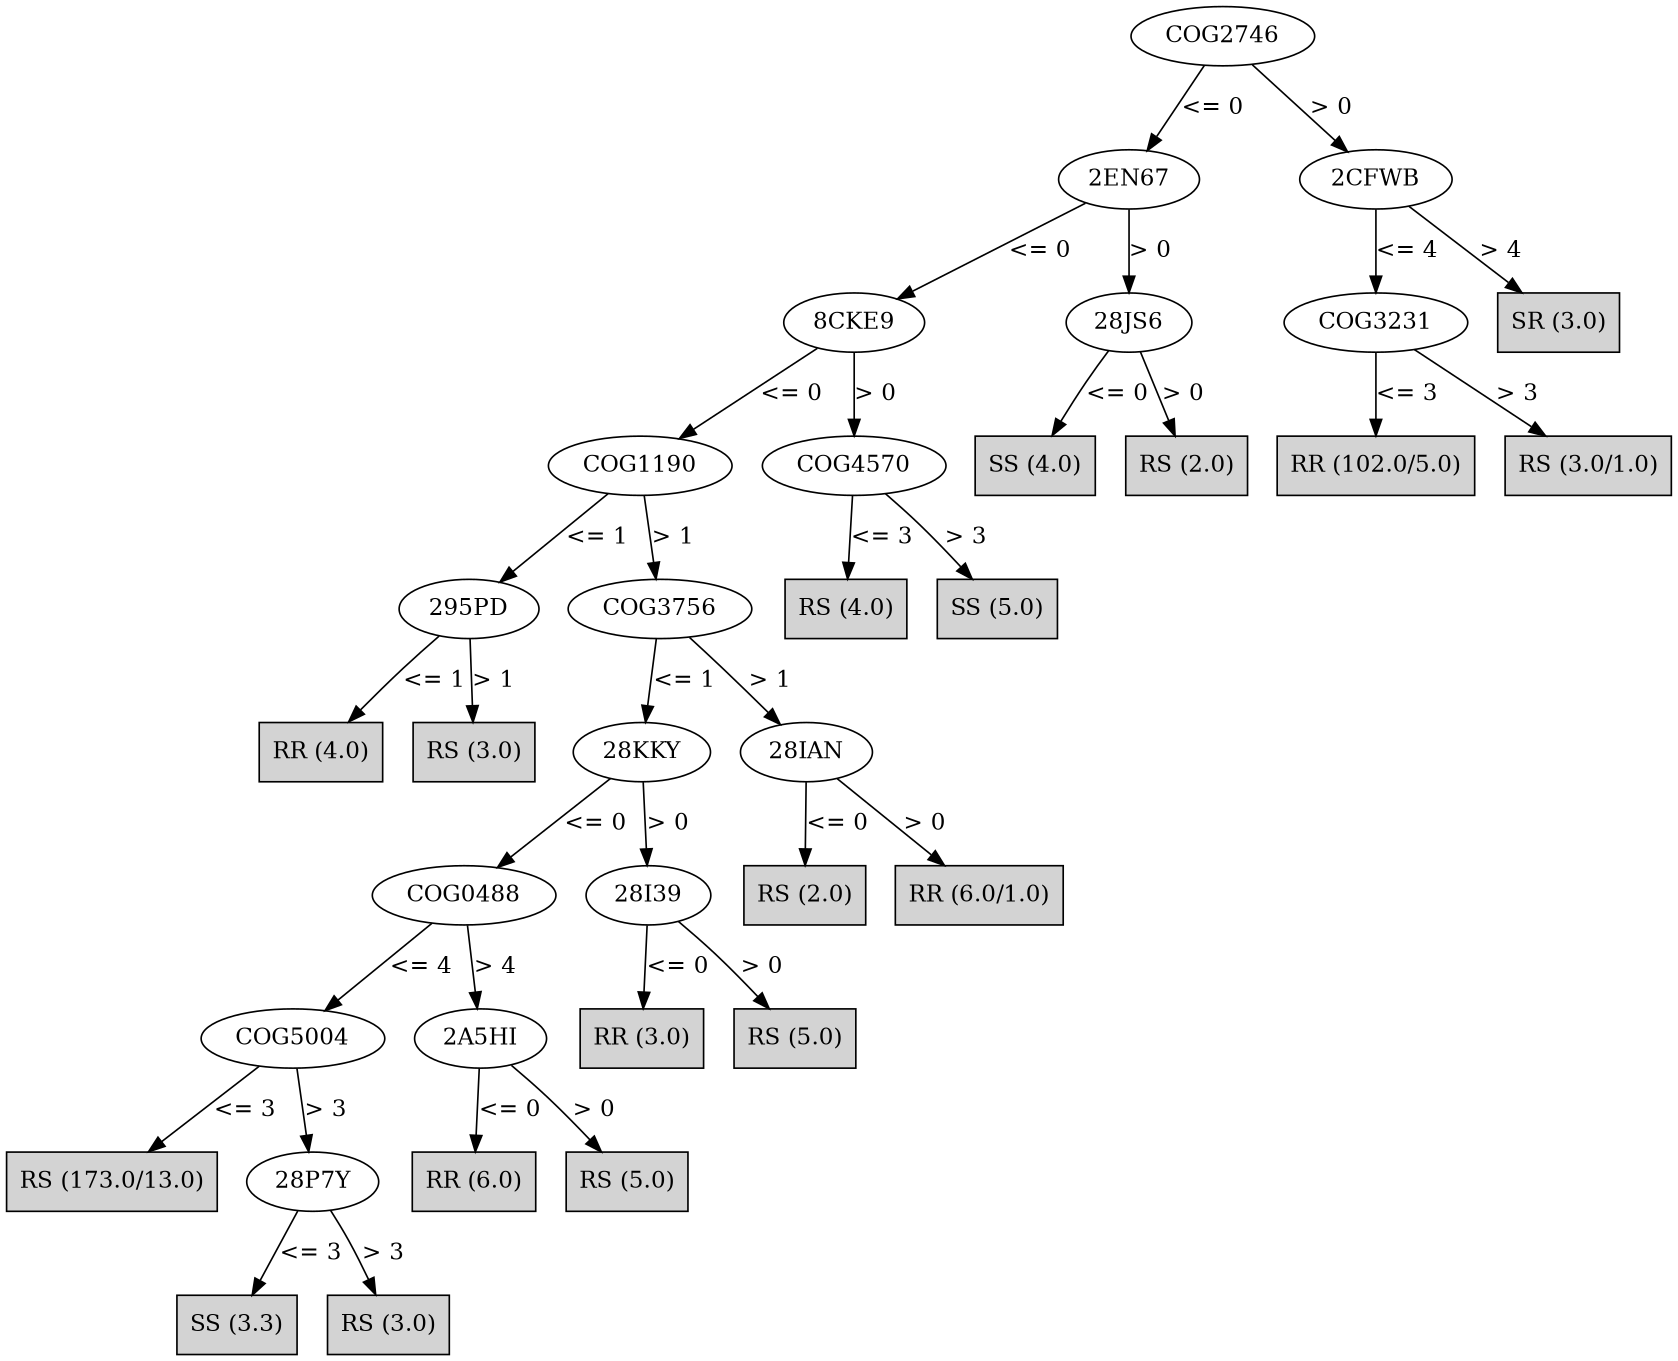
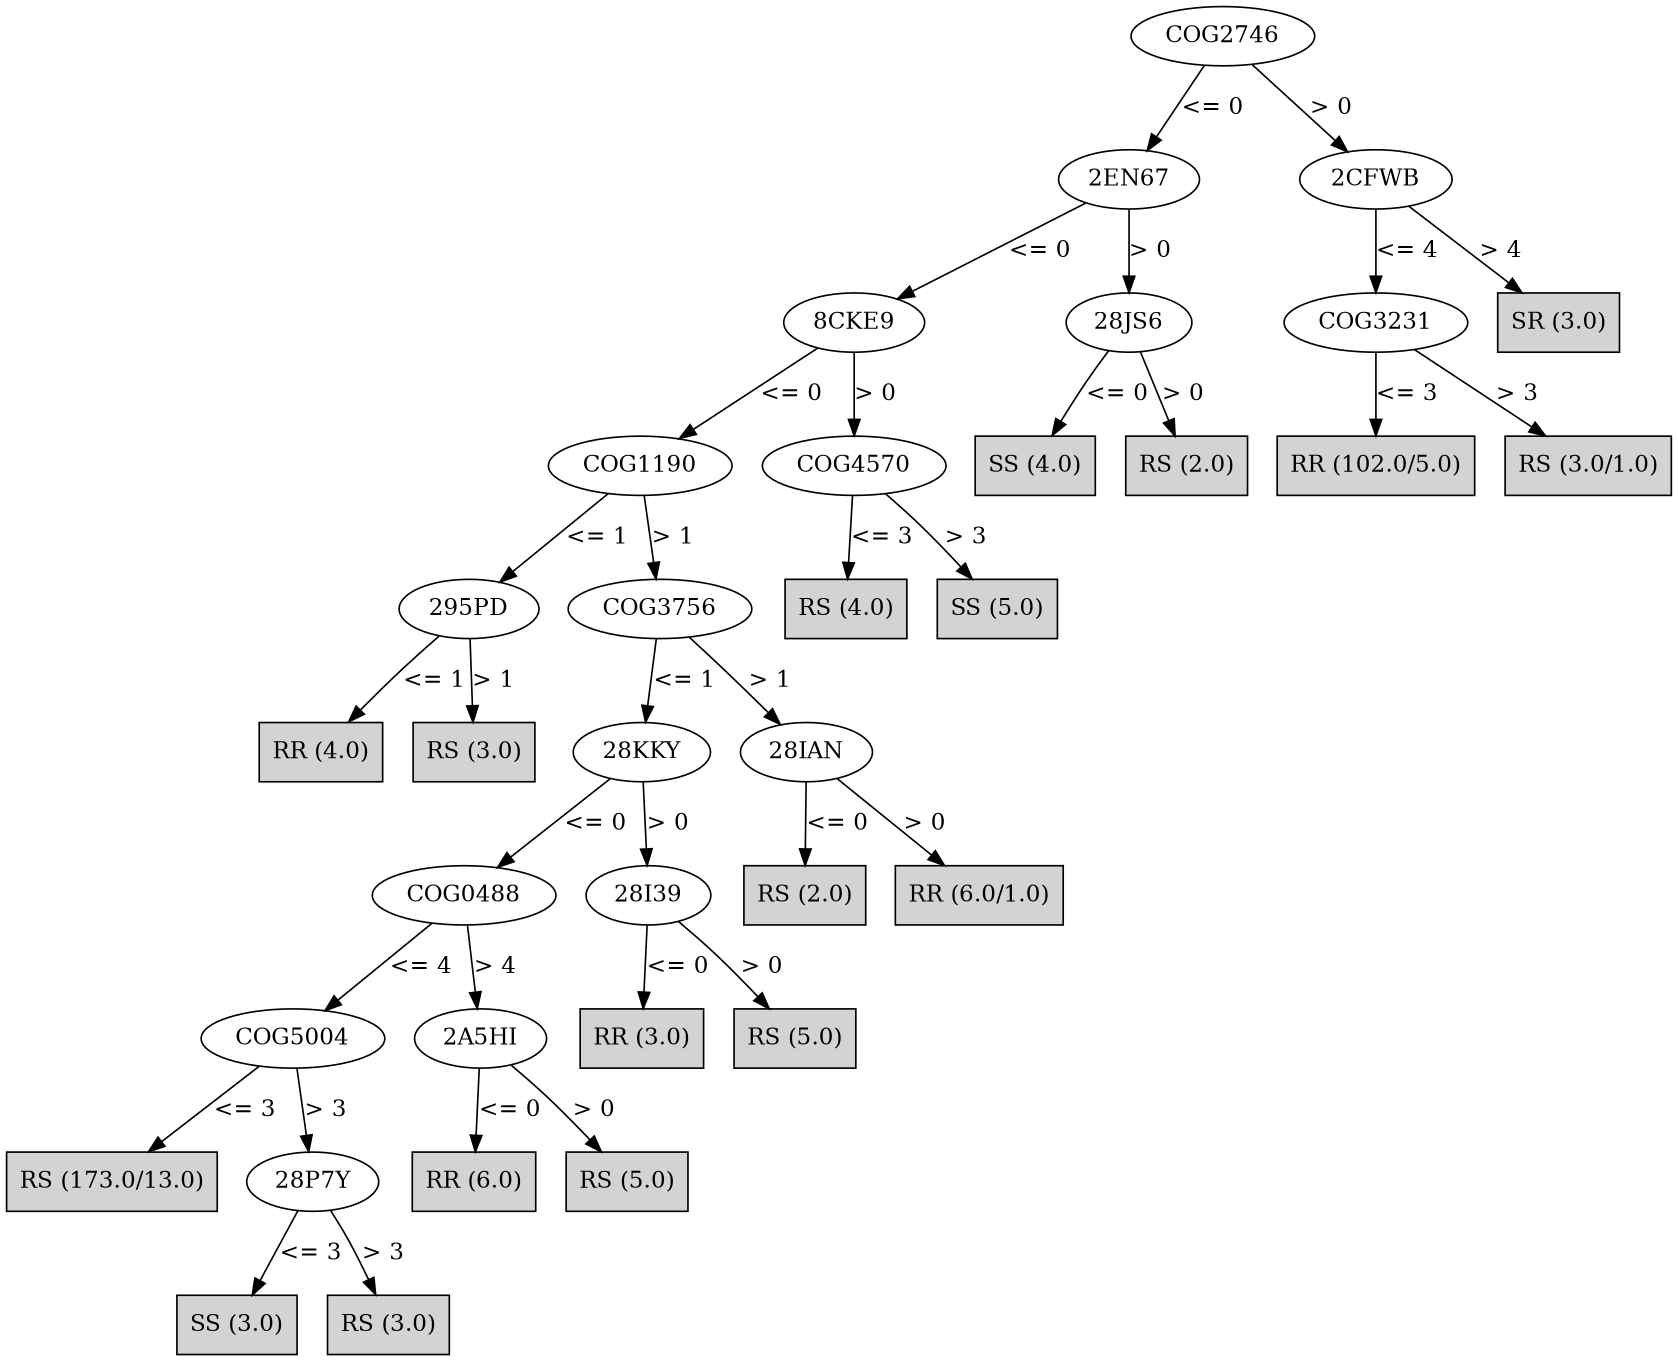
(237, 1325) -> (237, 1325)
